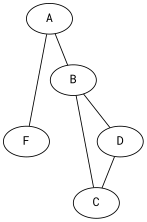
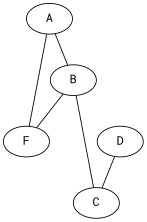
(97, 111) -> (50, 111)
